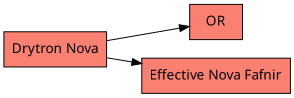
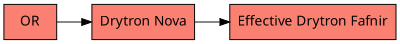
(143, 34) -> (69, 22)
(216, 76) -> (313, 22)
